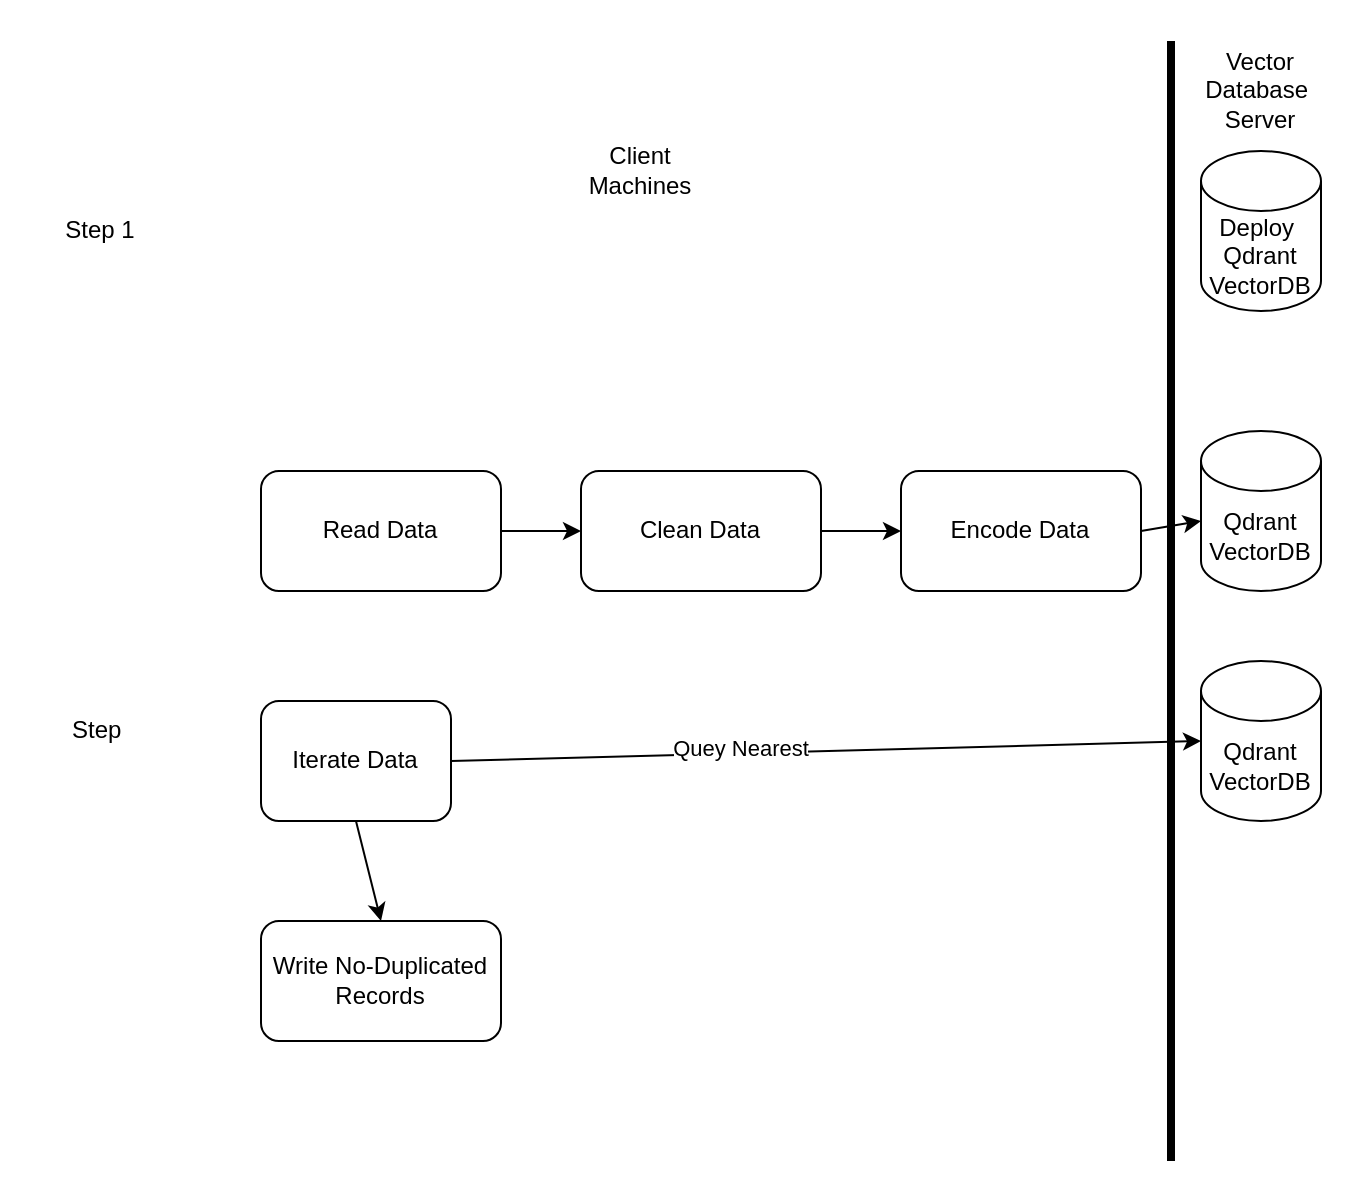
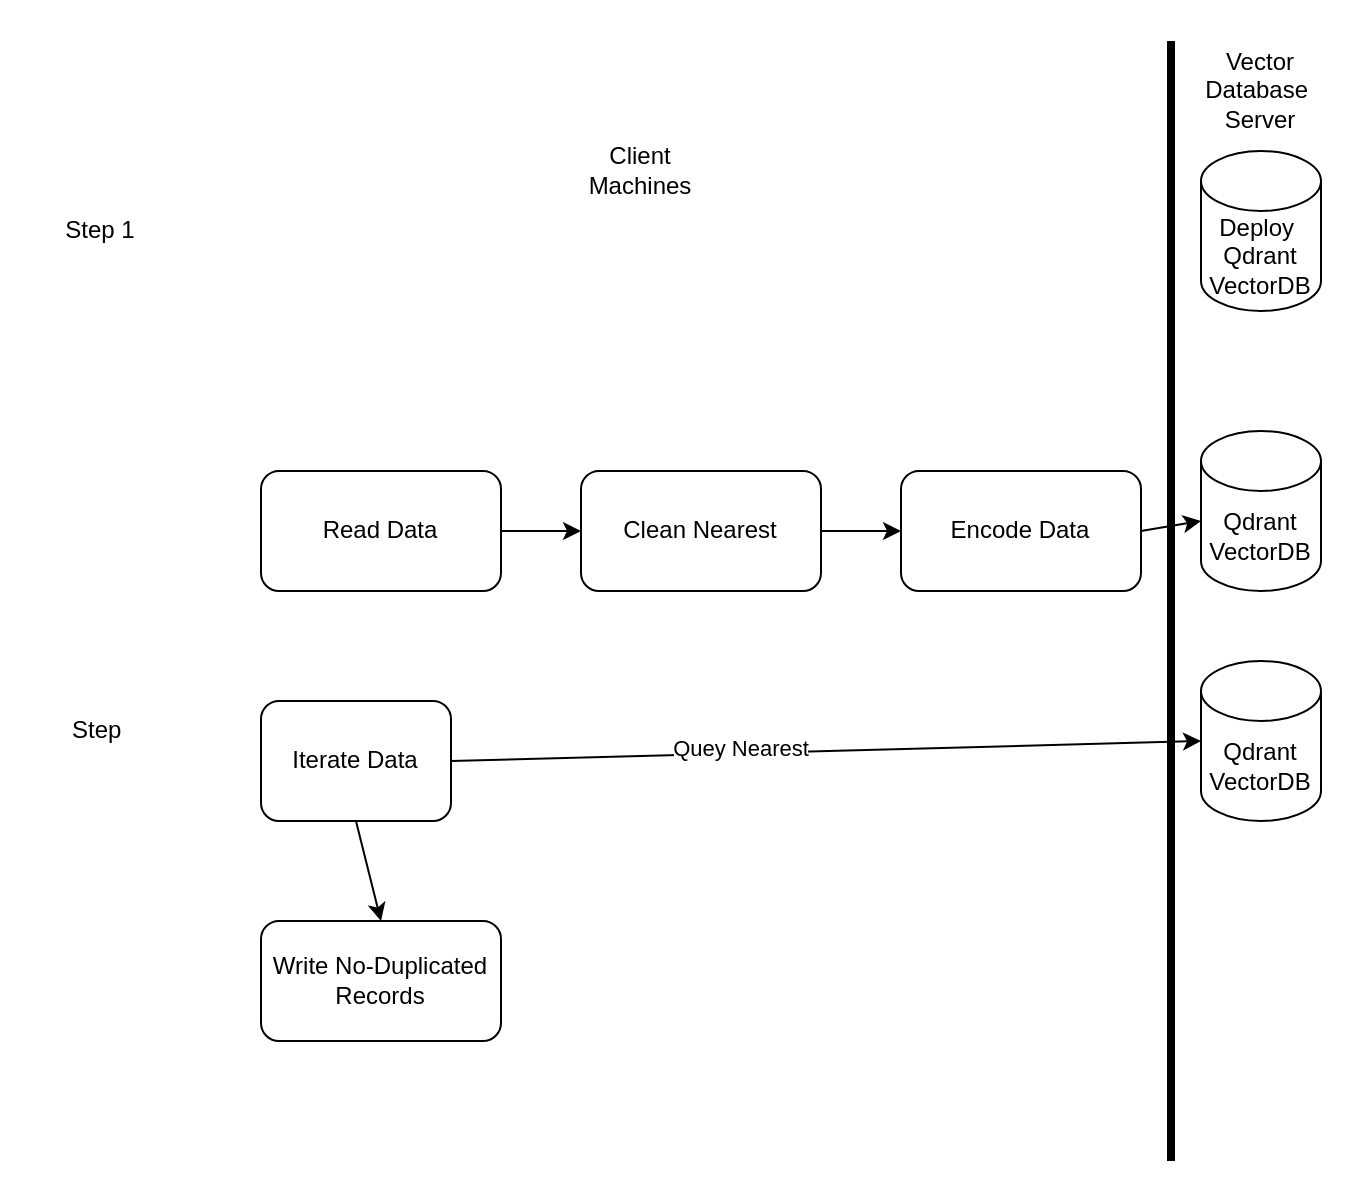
(701, 531) -> (701, 531)
